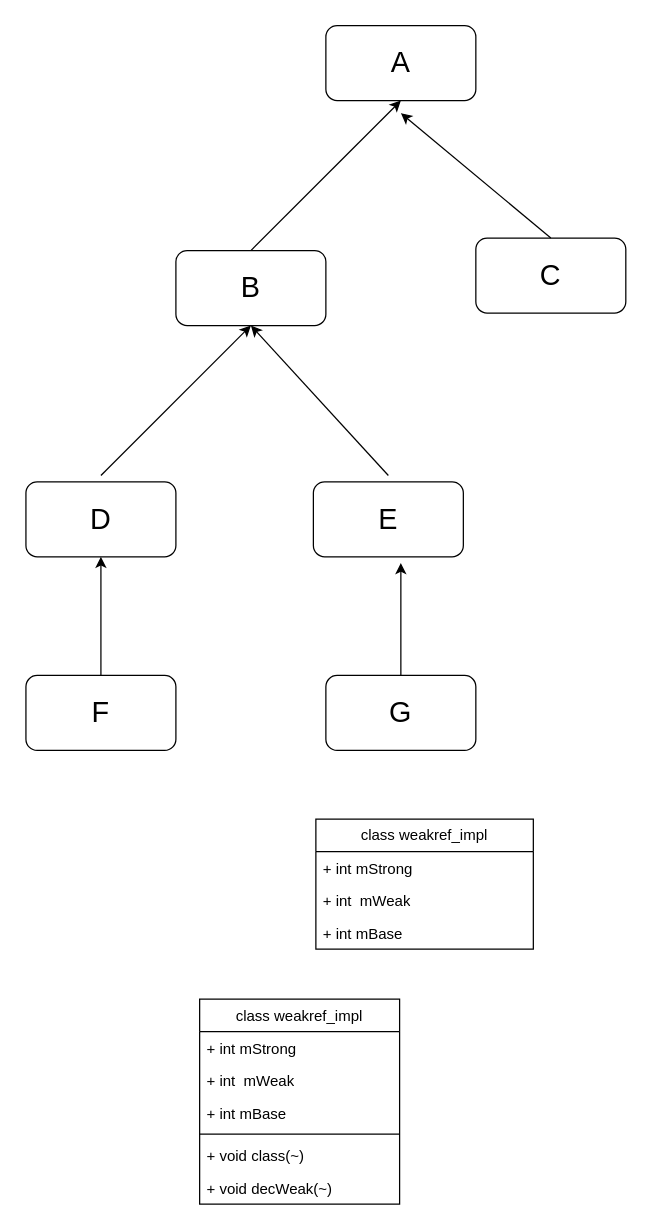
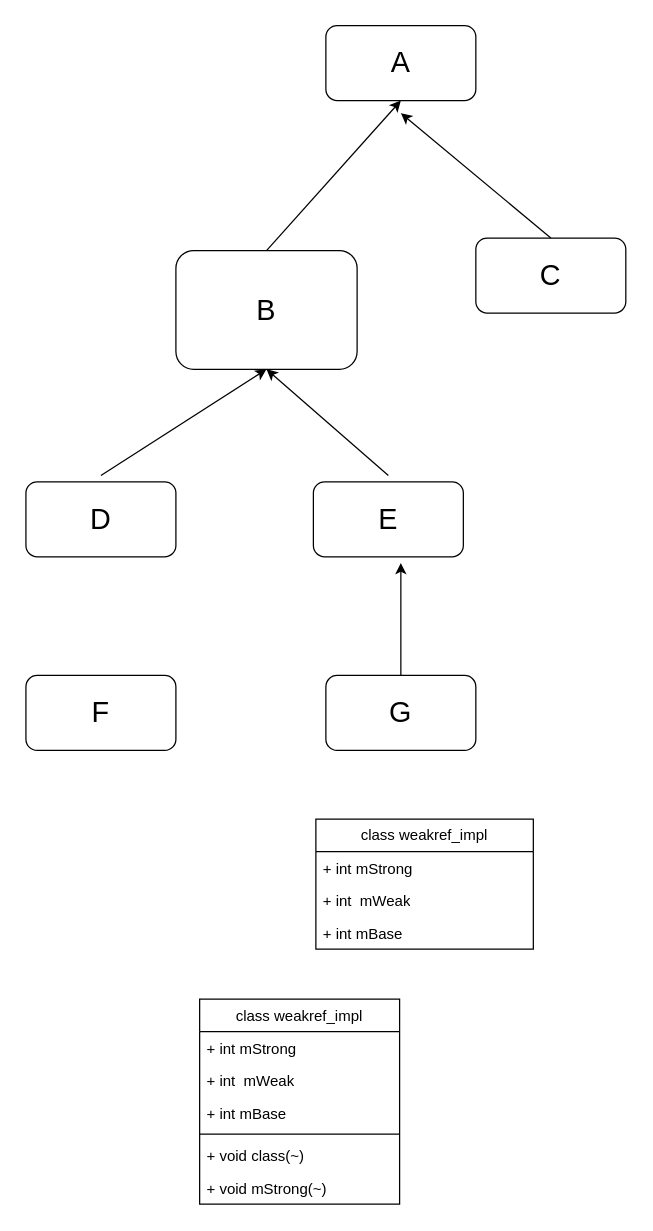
(251, 288) -> (266, 310)
(101, 620) -> none
(272, 1190) -> (272, 1190)
